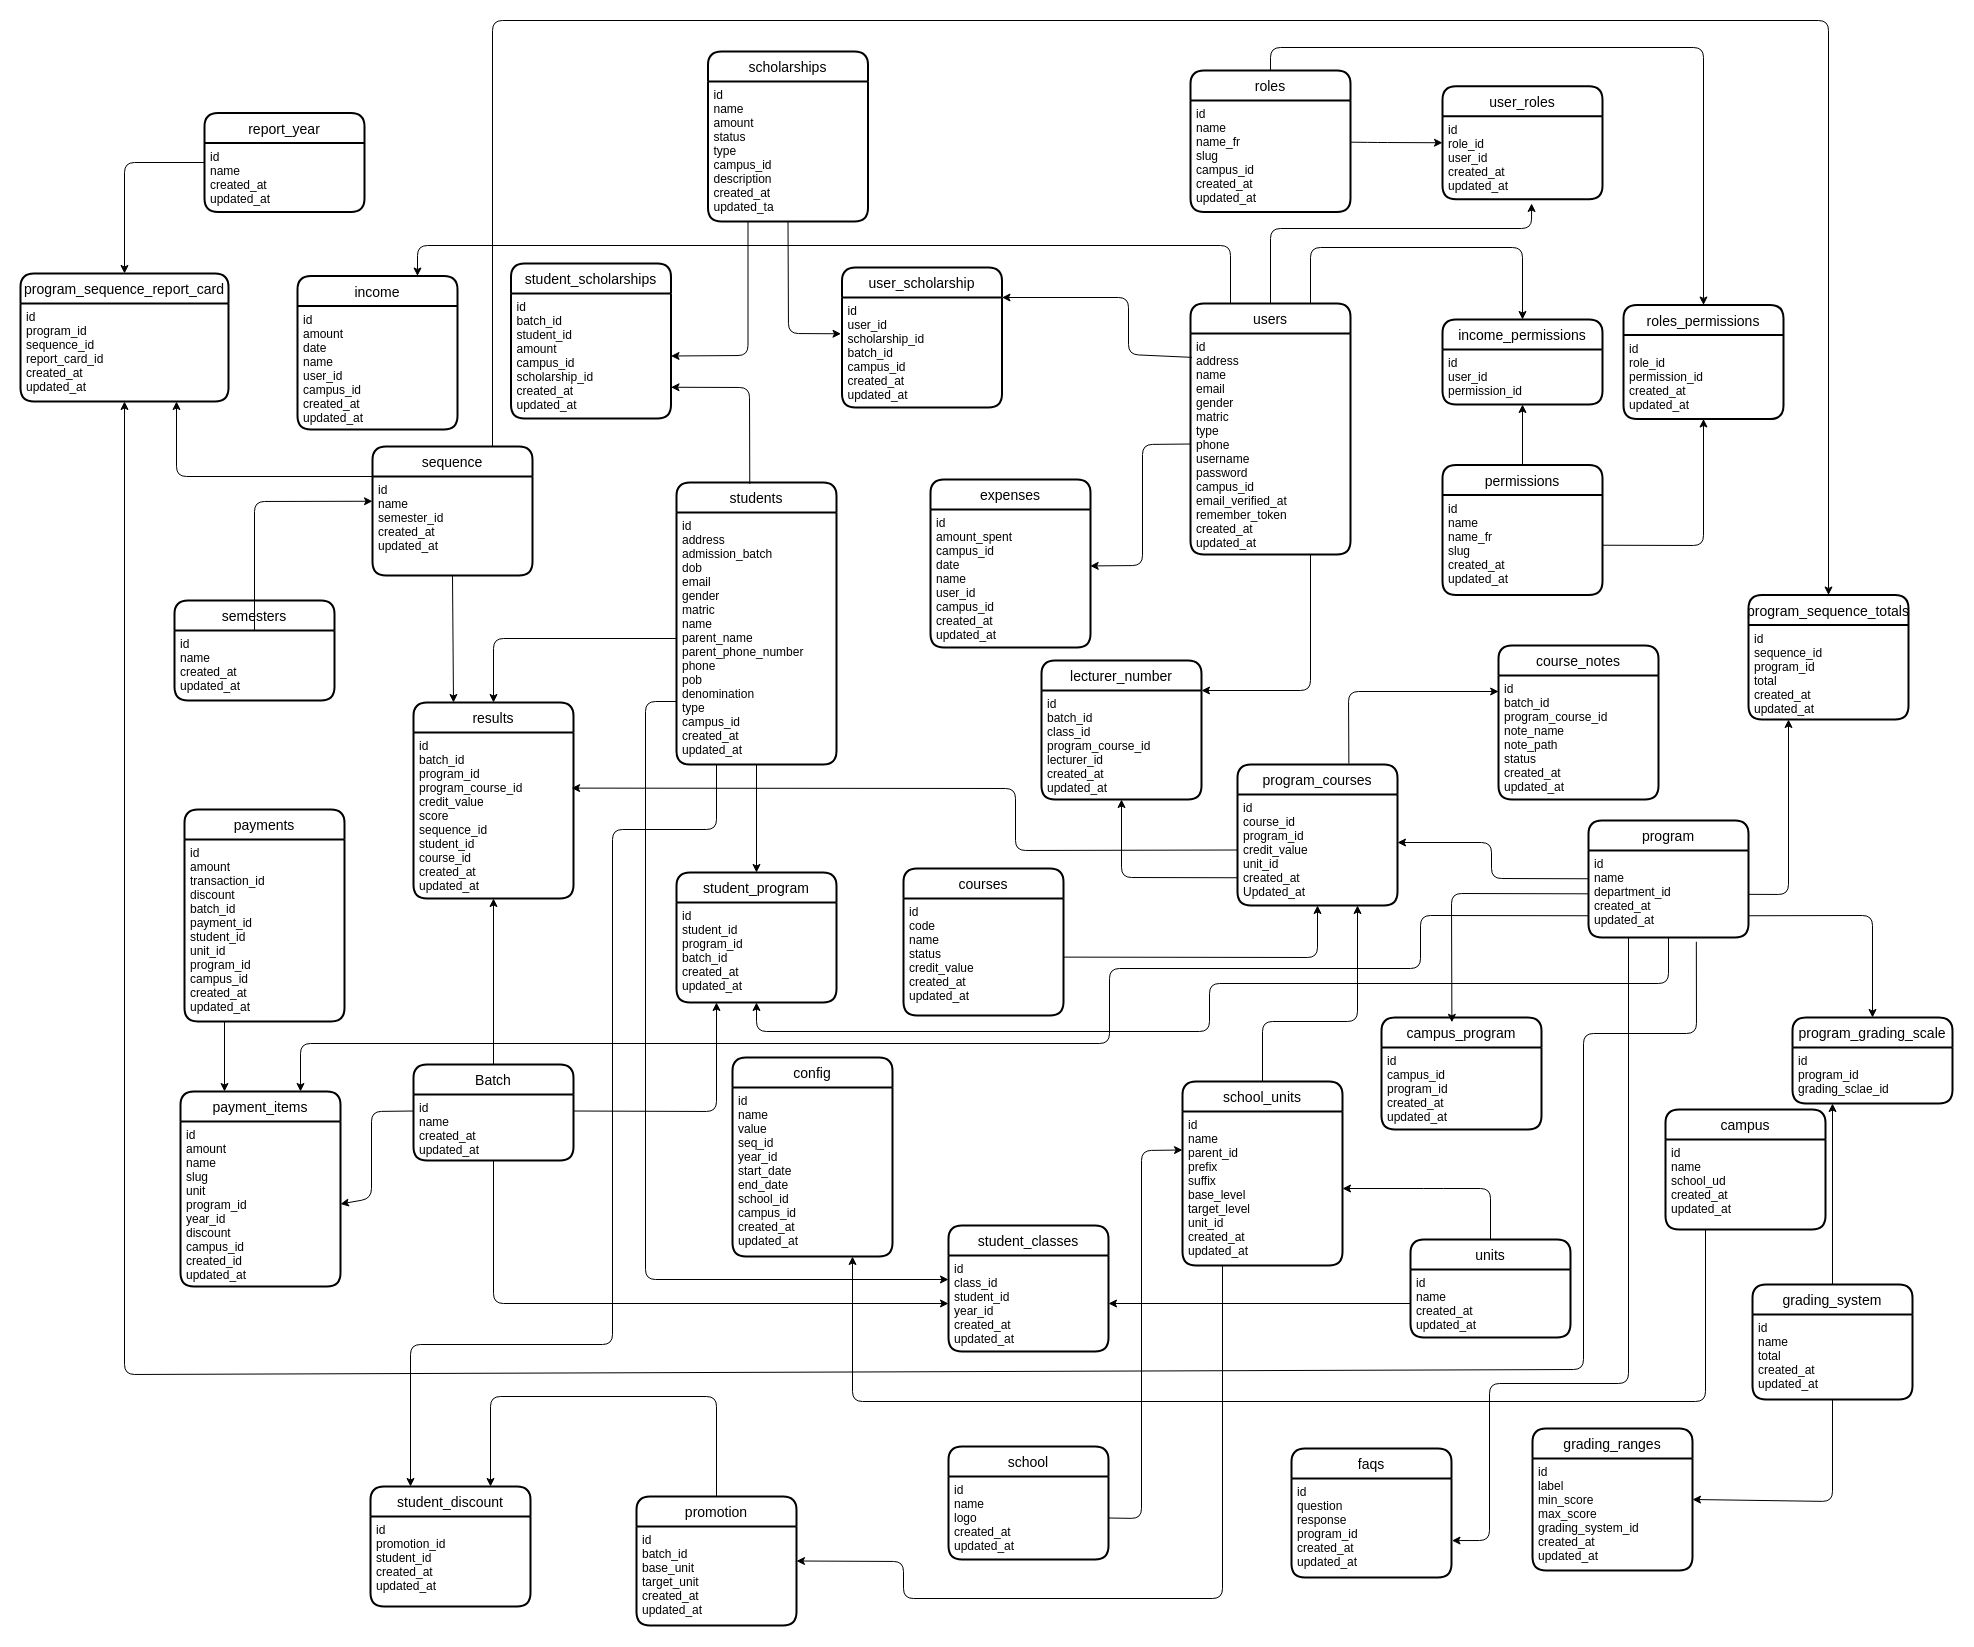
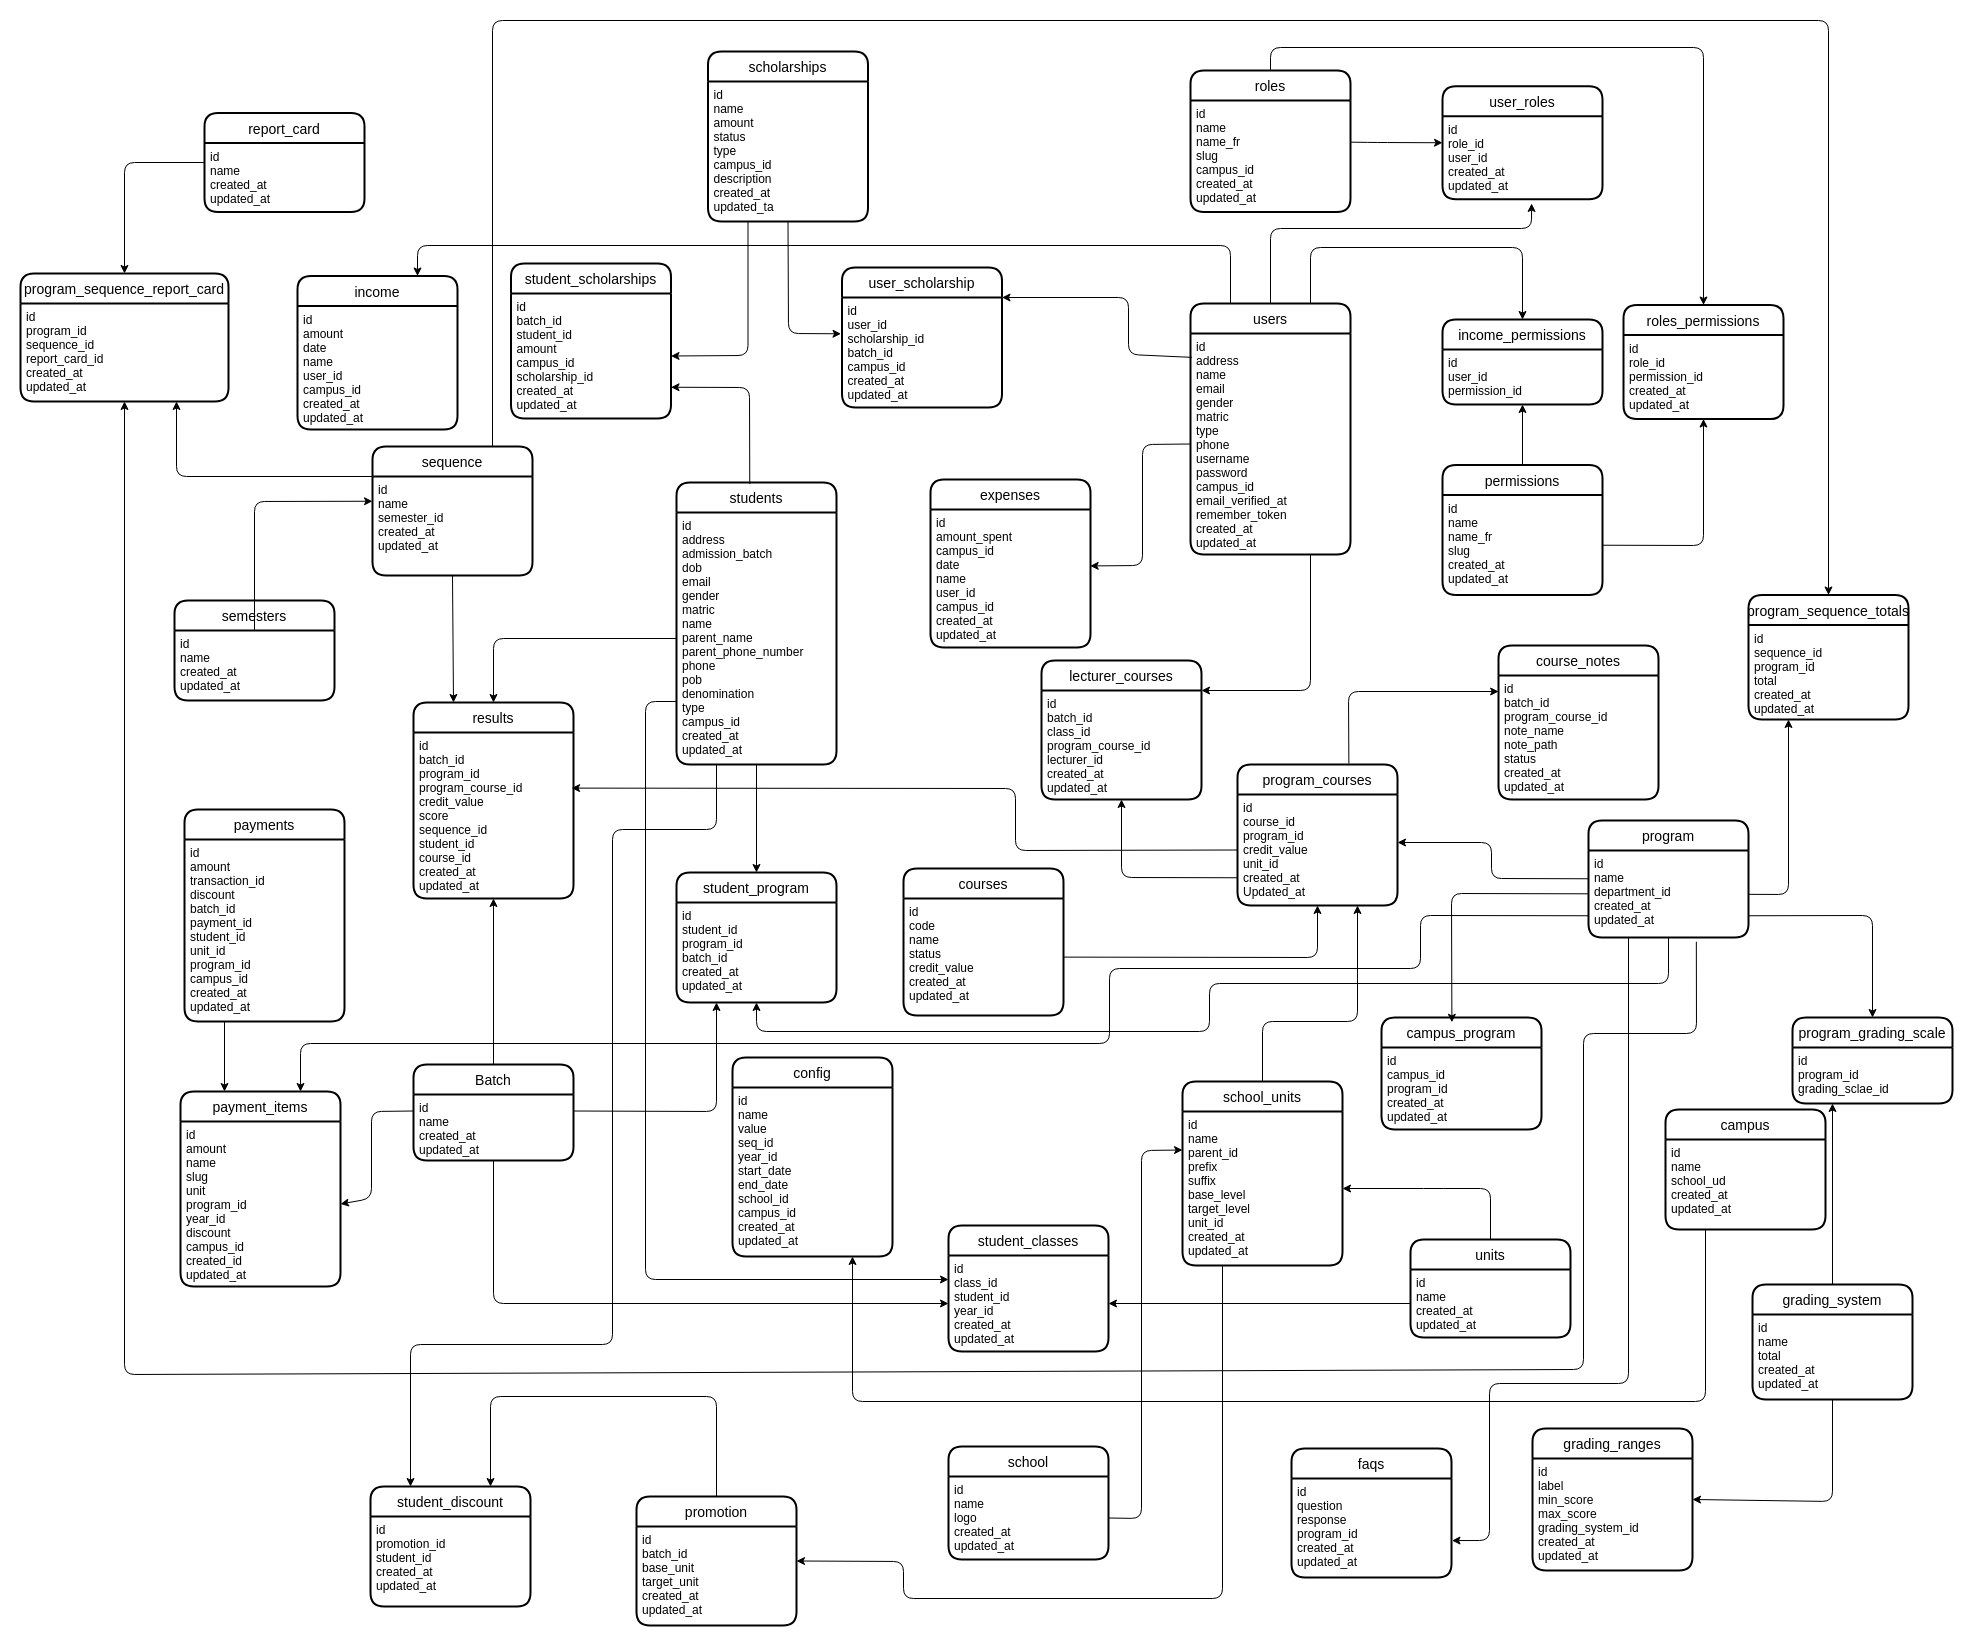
(284, 129) -> (284, 129)
(1121, 676) -> (1121, 676)
